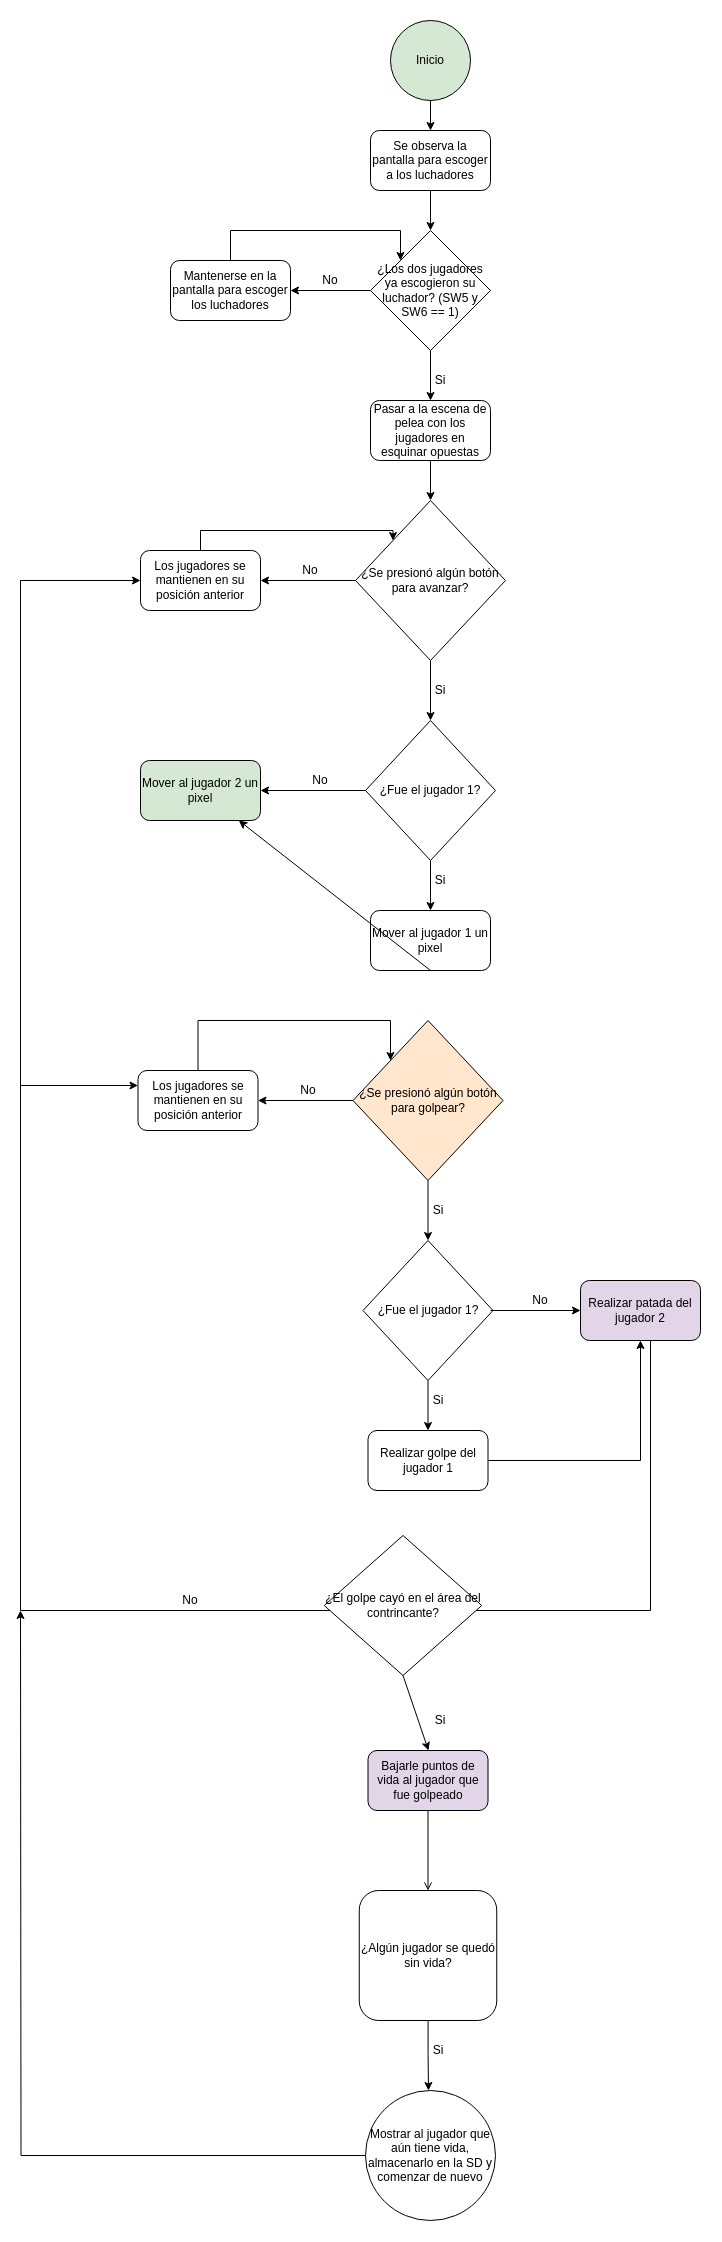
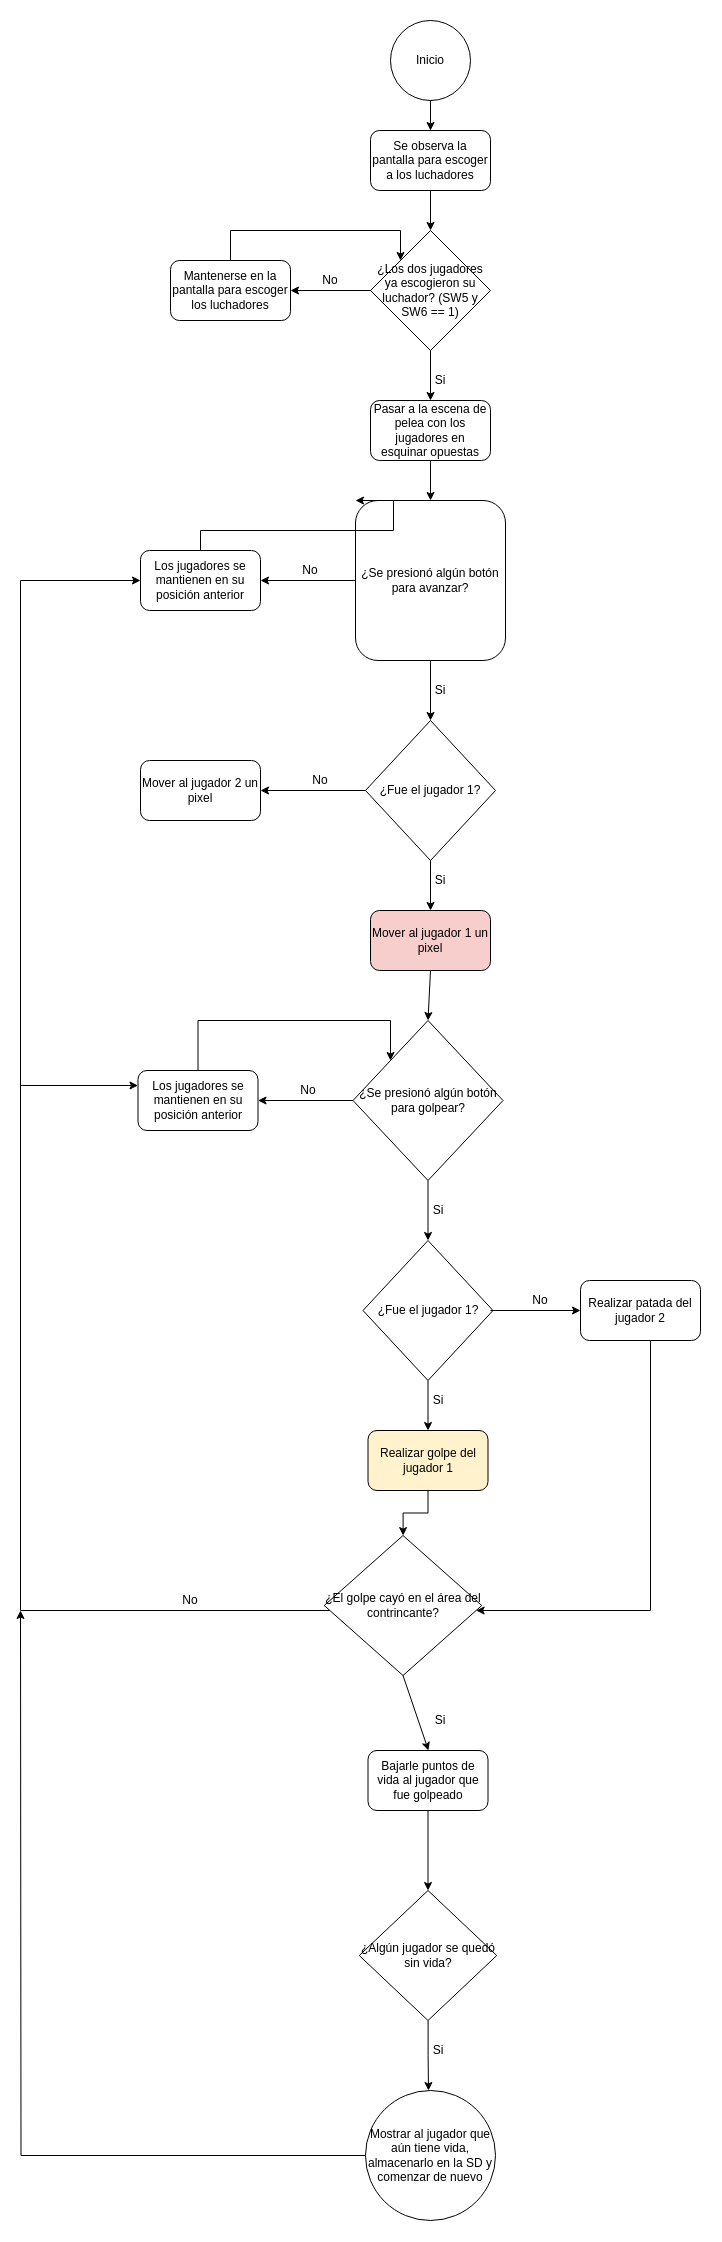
(431, 61) -> (431, 61)
(431, 581) -> (431, 581)
(201, 791) -> (201, 791)
(338, 898) -> (429, 992)
(431, 941) -> (431, 941)
(428, 1101) -> (428, 1101)
(641, 1311) -> (641, 1311)
(428, 1461) -> (428, 1461)
(620, 1461) -> (419, 1513)
(481, 1611) -> (484, 1611)
(428, 1781) -> (428, 1781)
(428, 1884) -> (428, 1882)
(428, 1956) -> (428, 1956)
